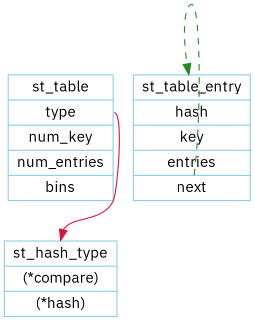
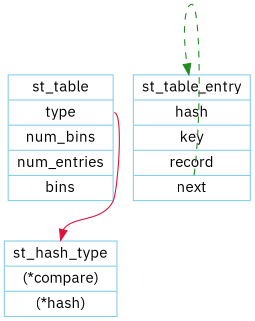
(61, 137) -> (61, 137)
(192, 162) -> (192, 162)
